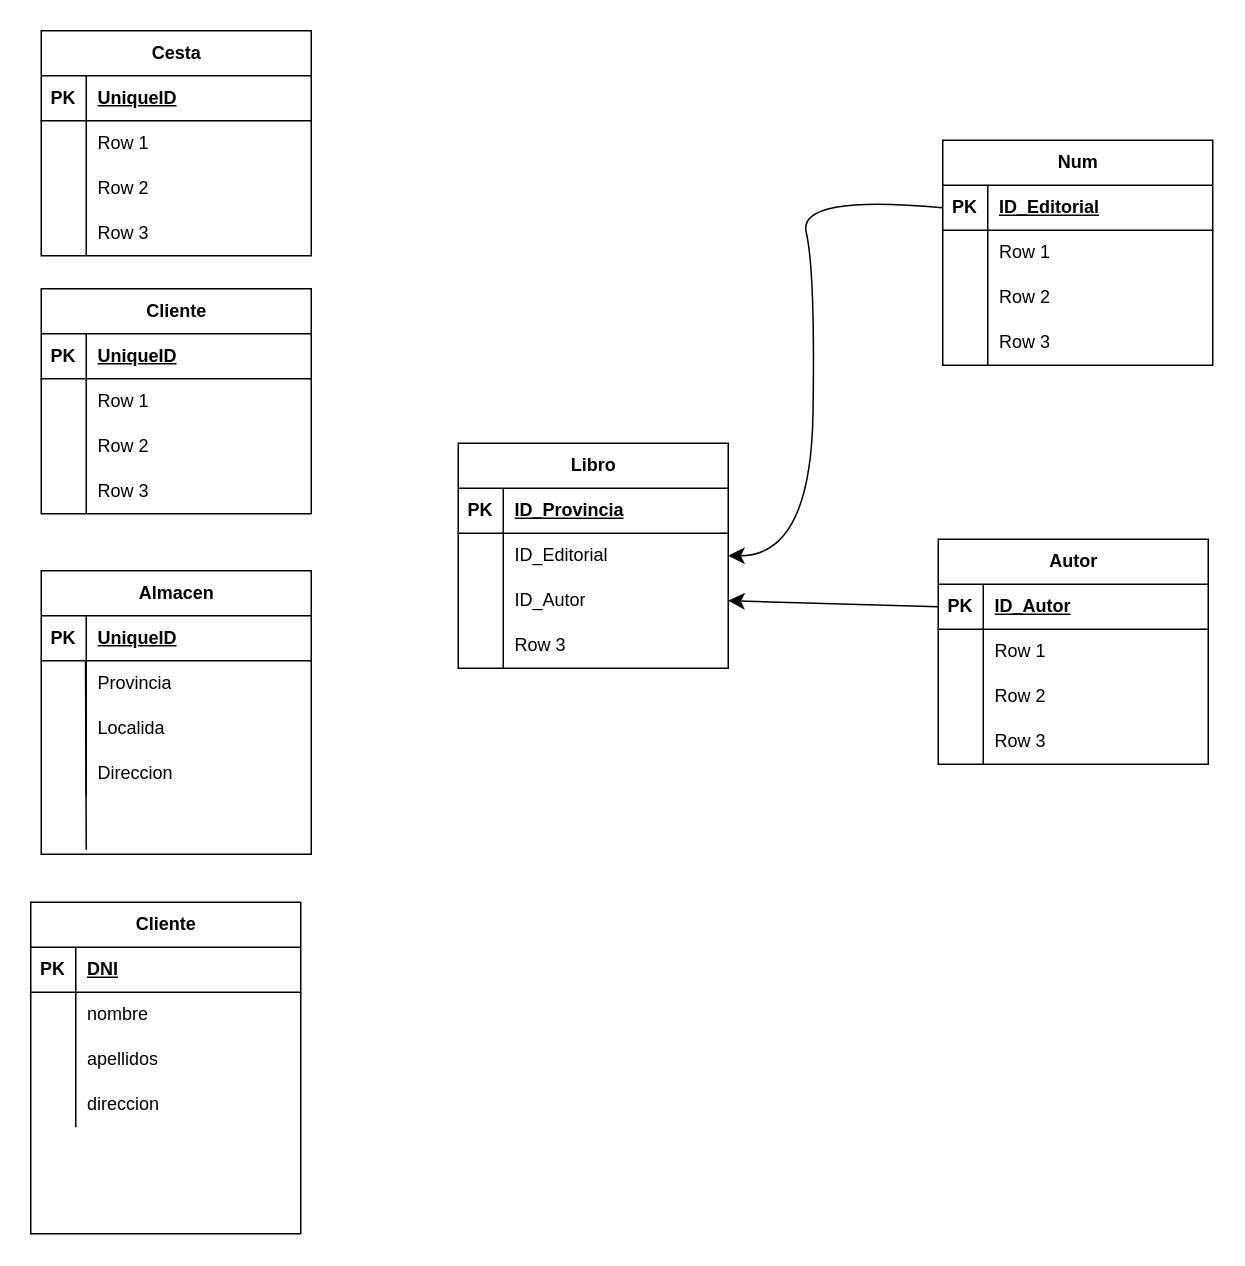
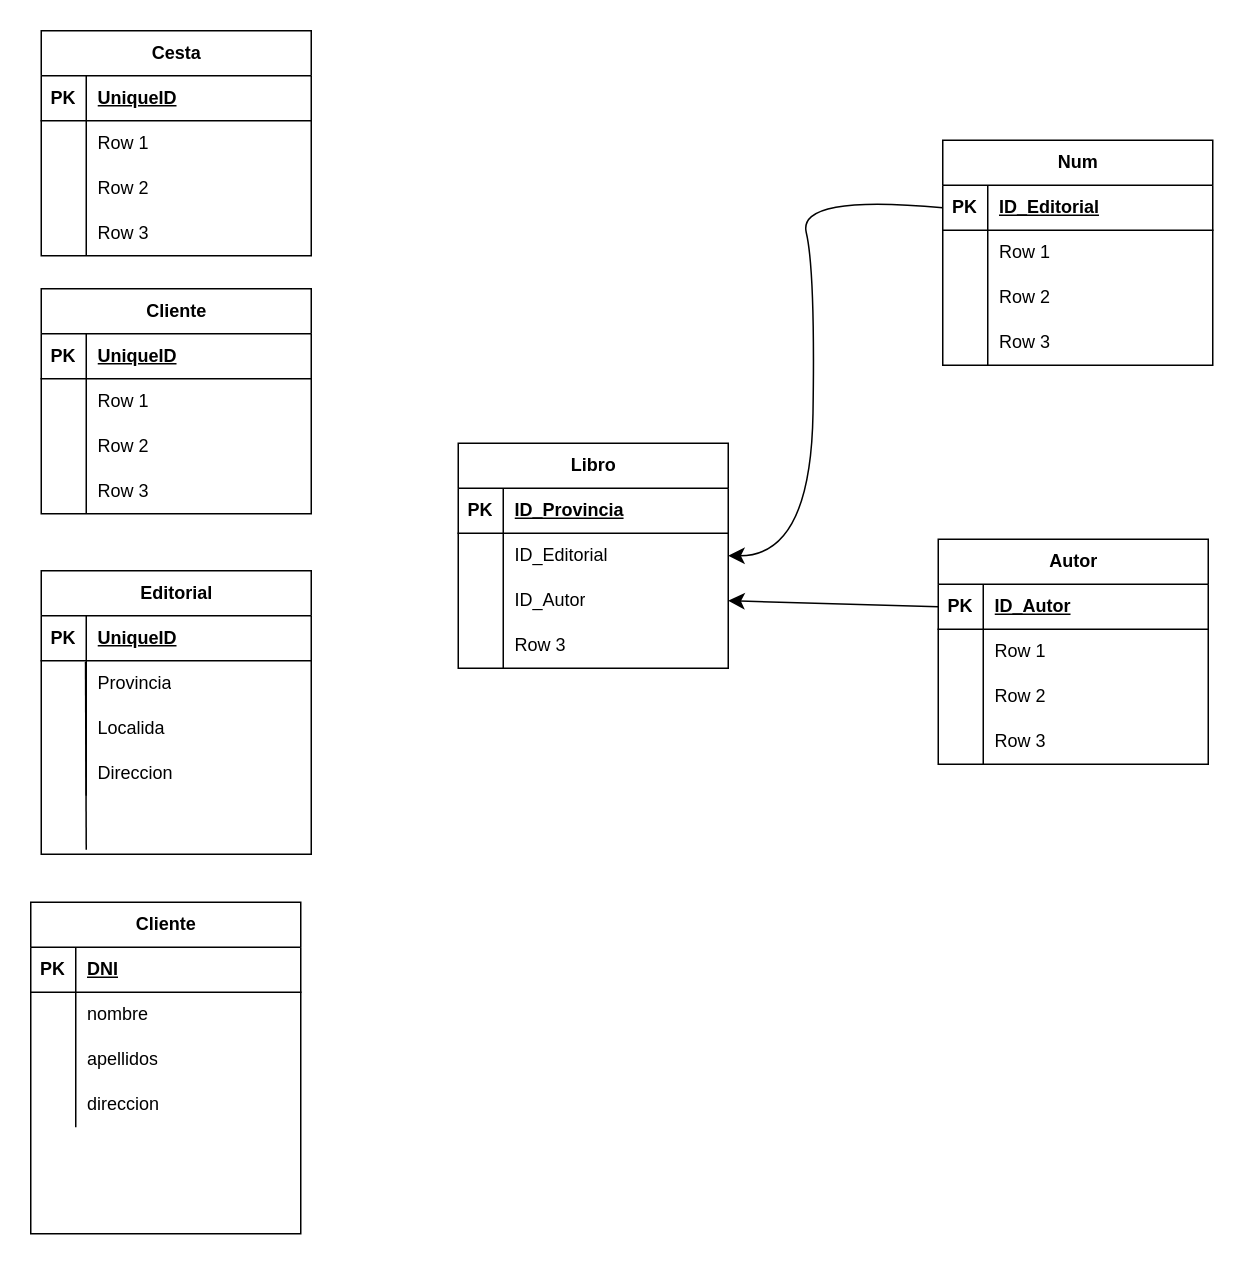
(177, 593) -> (177, 593)
